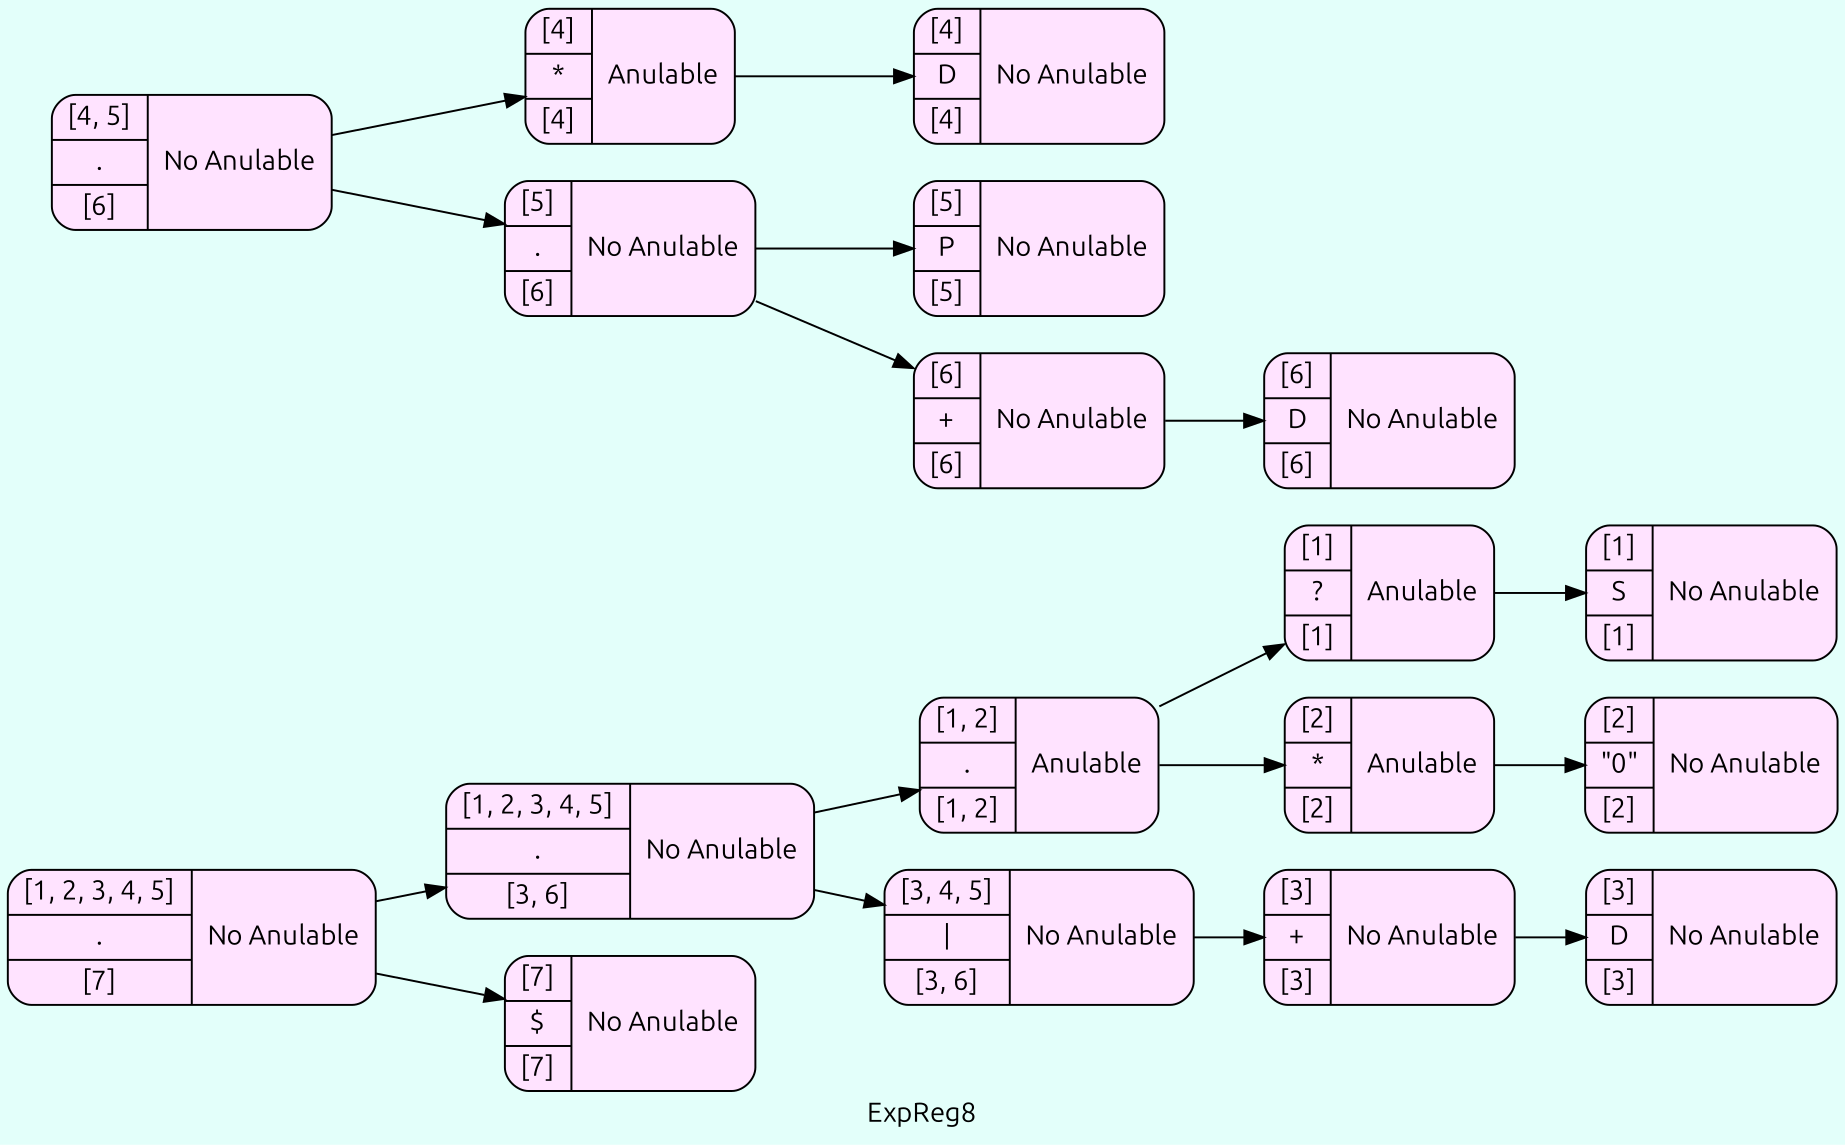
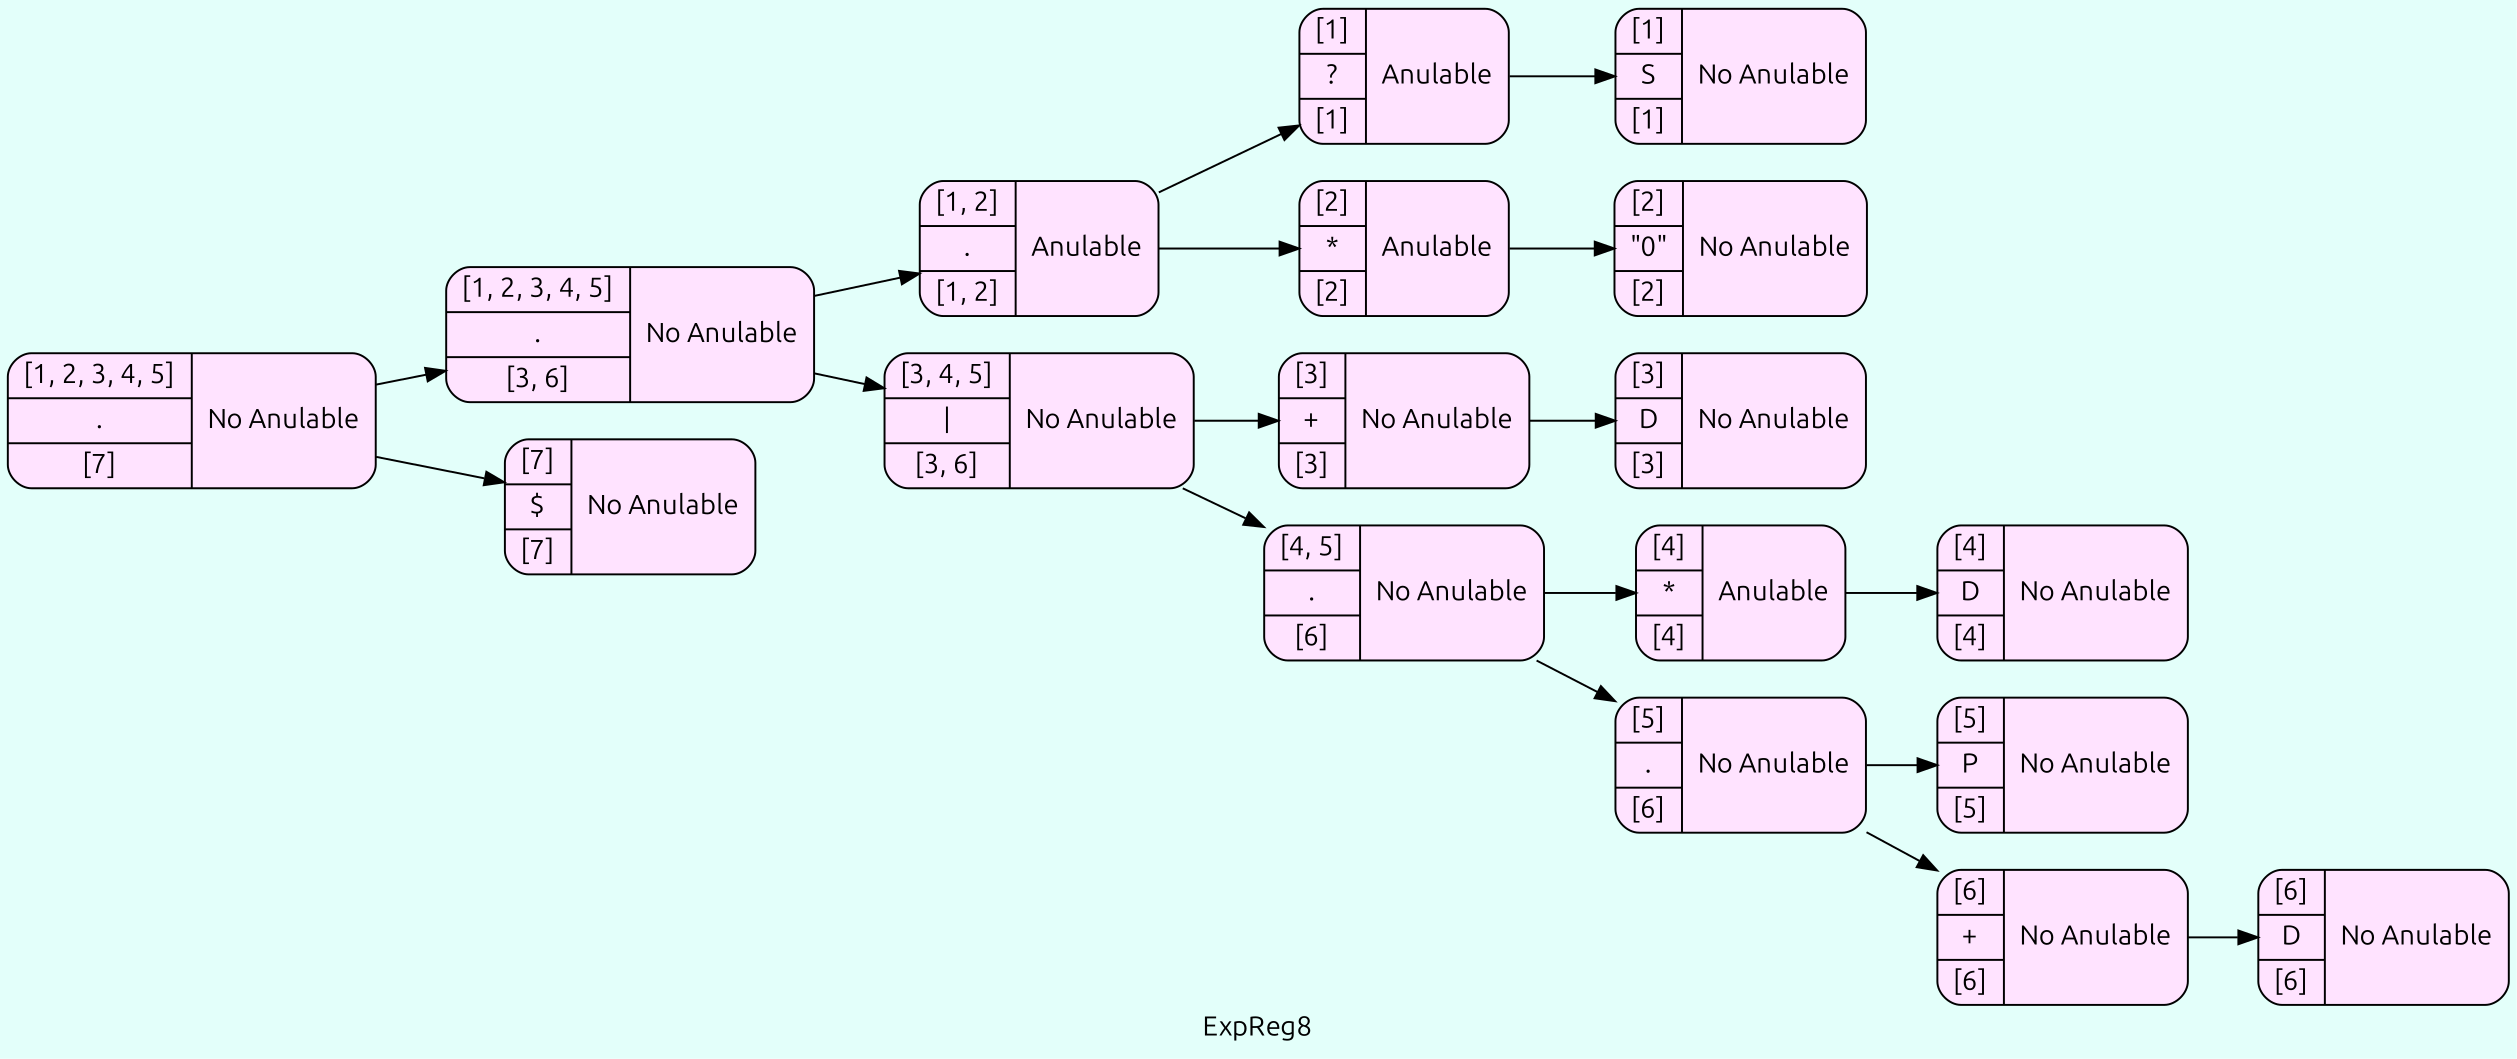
none -> (1214, 503)
